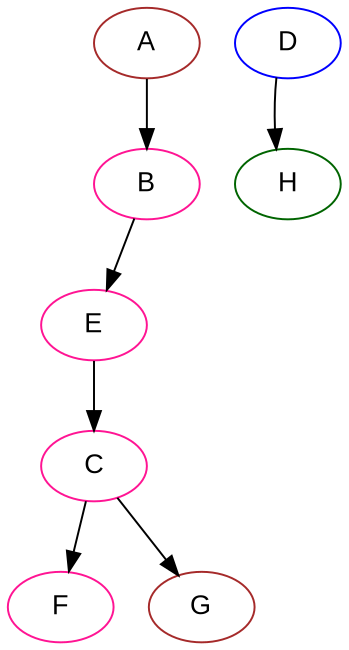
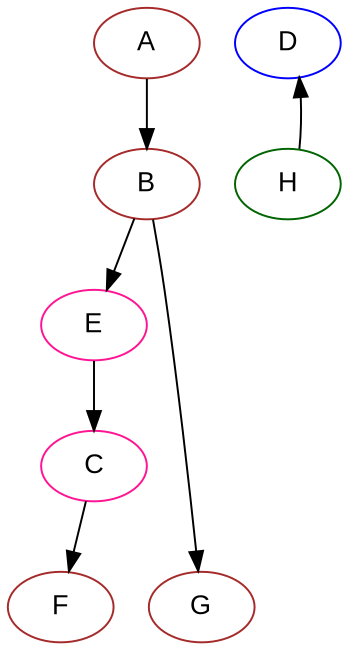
(275, 103) -> (301, 123)
(147, 184) -> (147, 184)
(142, 529) -> (177, 385)
(61, 607) -> (61, 607)
